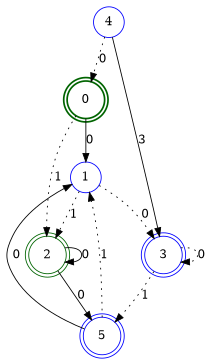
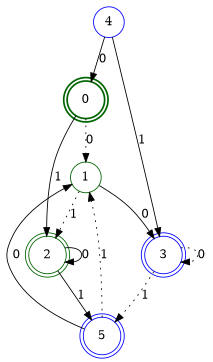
(99, 55) -> (99, 55)
(86, 136) -> (86, 136)
(142, 140) -> (142, 140)
(52, 169) -> (52, 169)
(86, 177) -> (86, 177)
(127, 205) -> (127, 205)
(82, 295) -> (82, 295)
